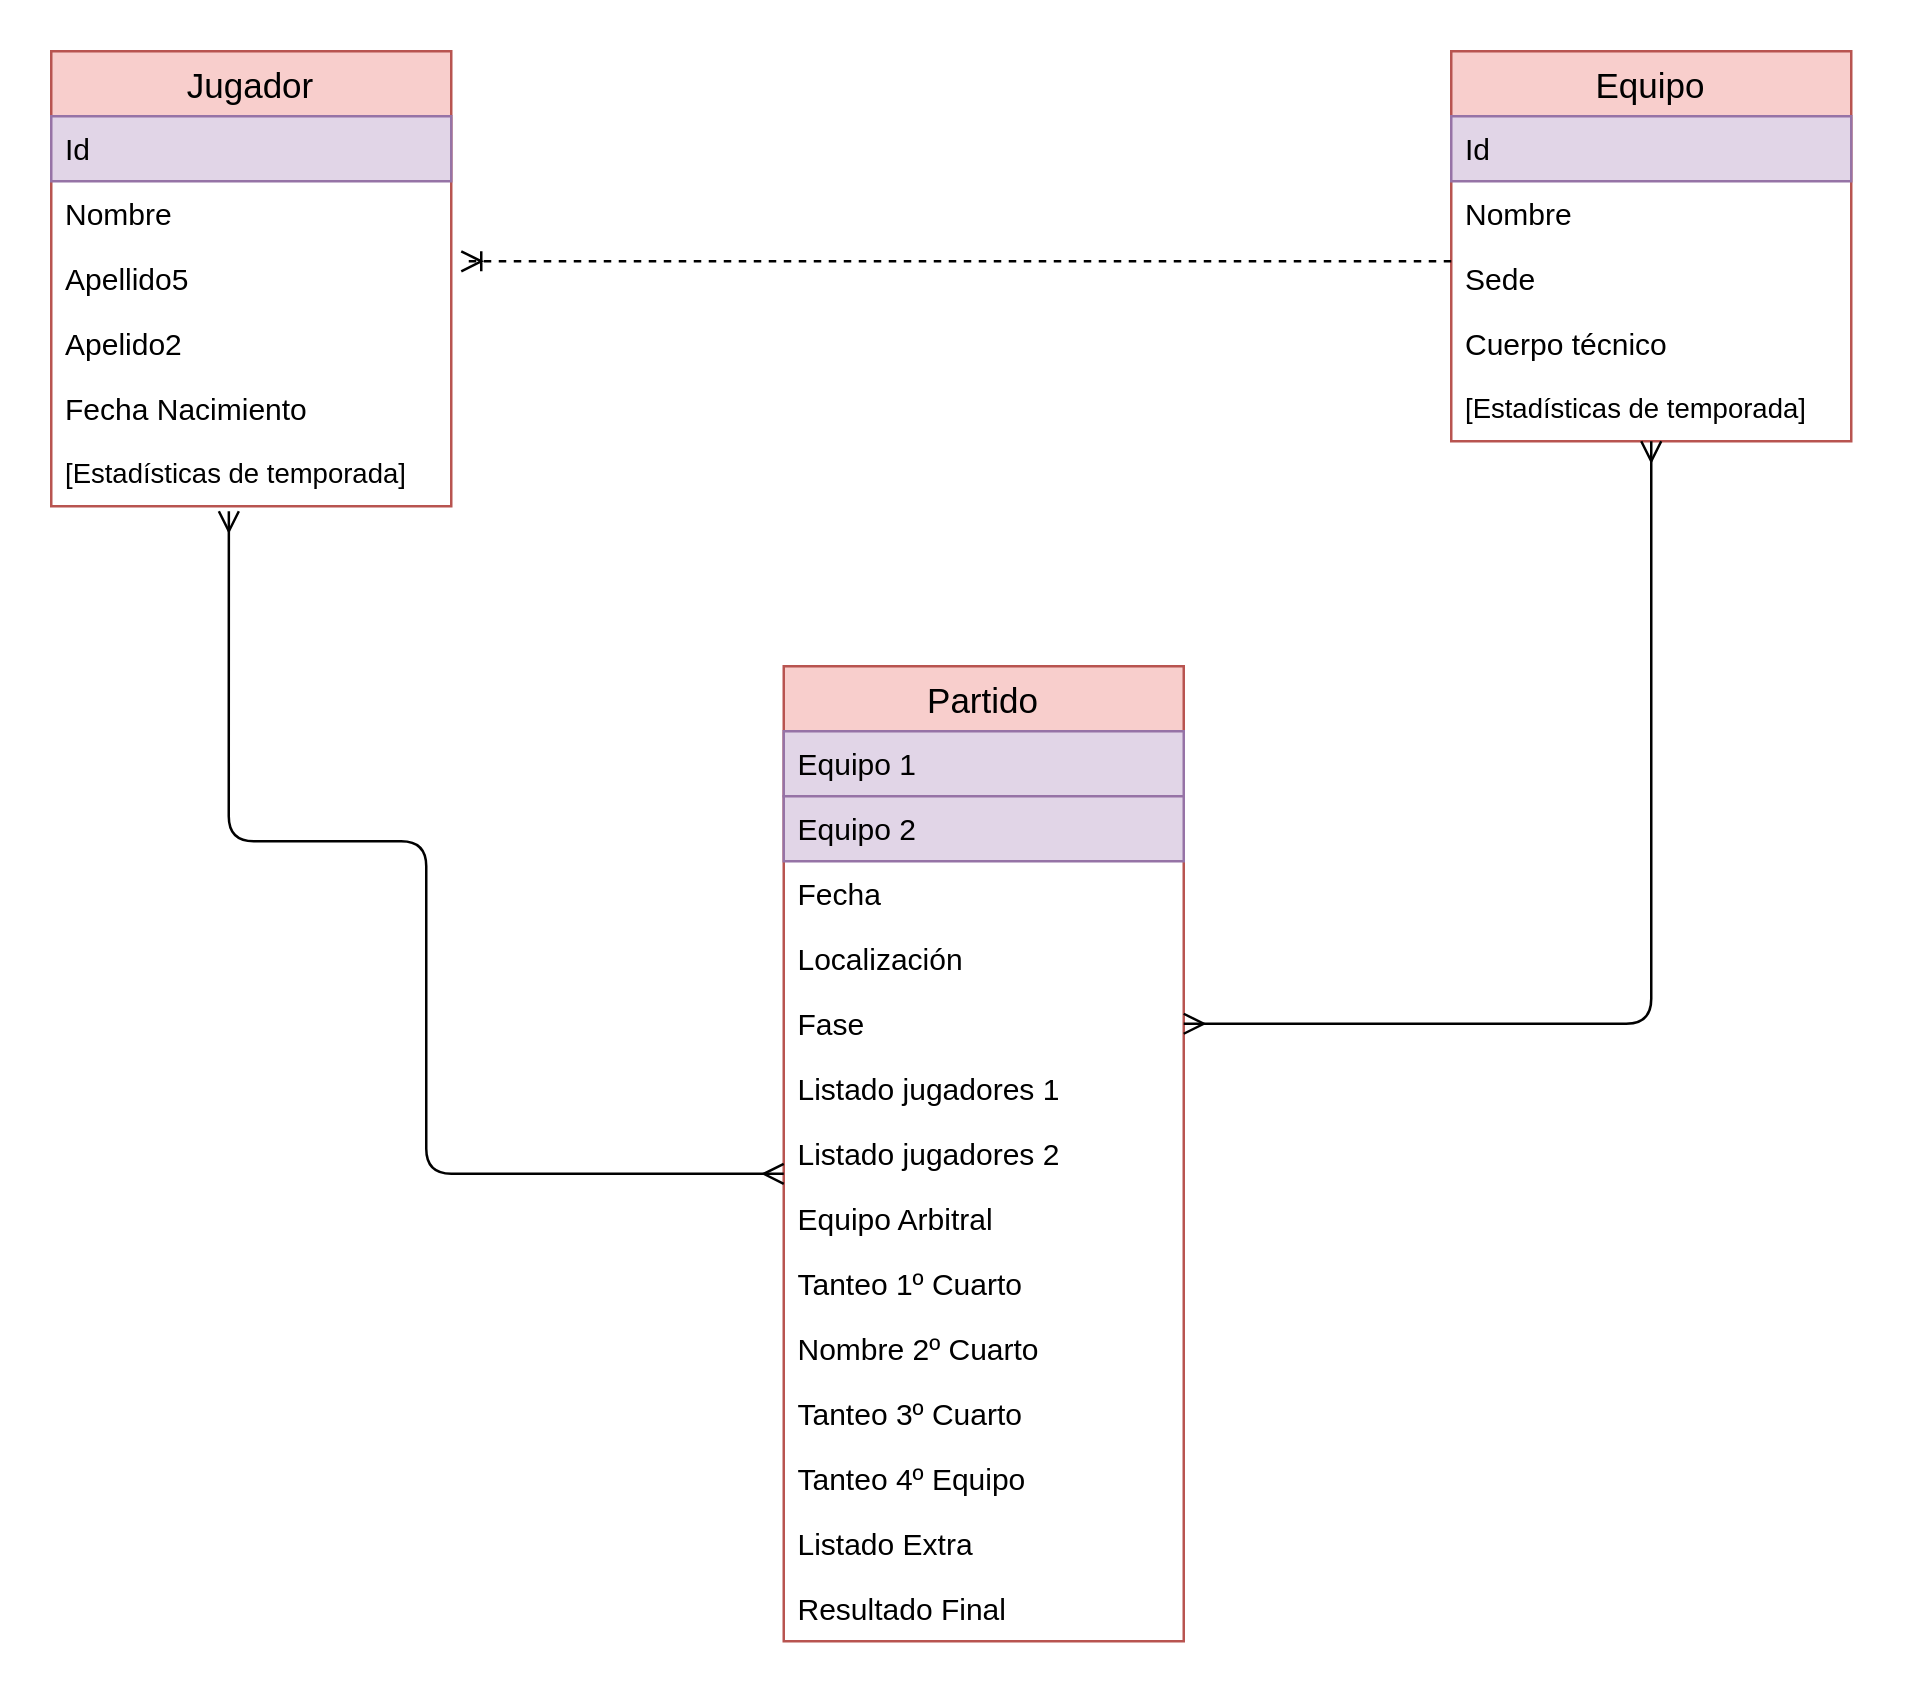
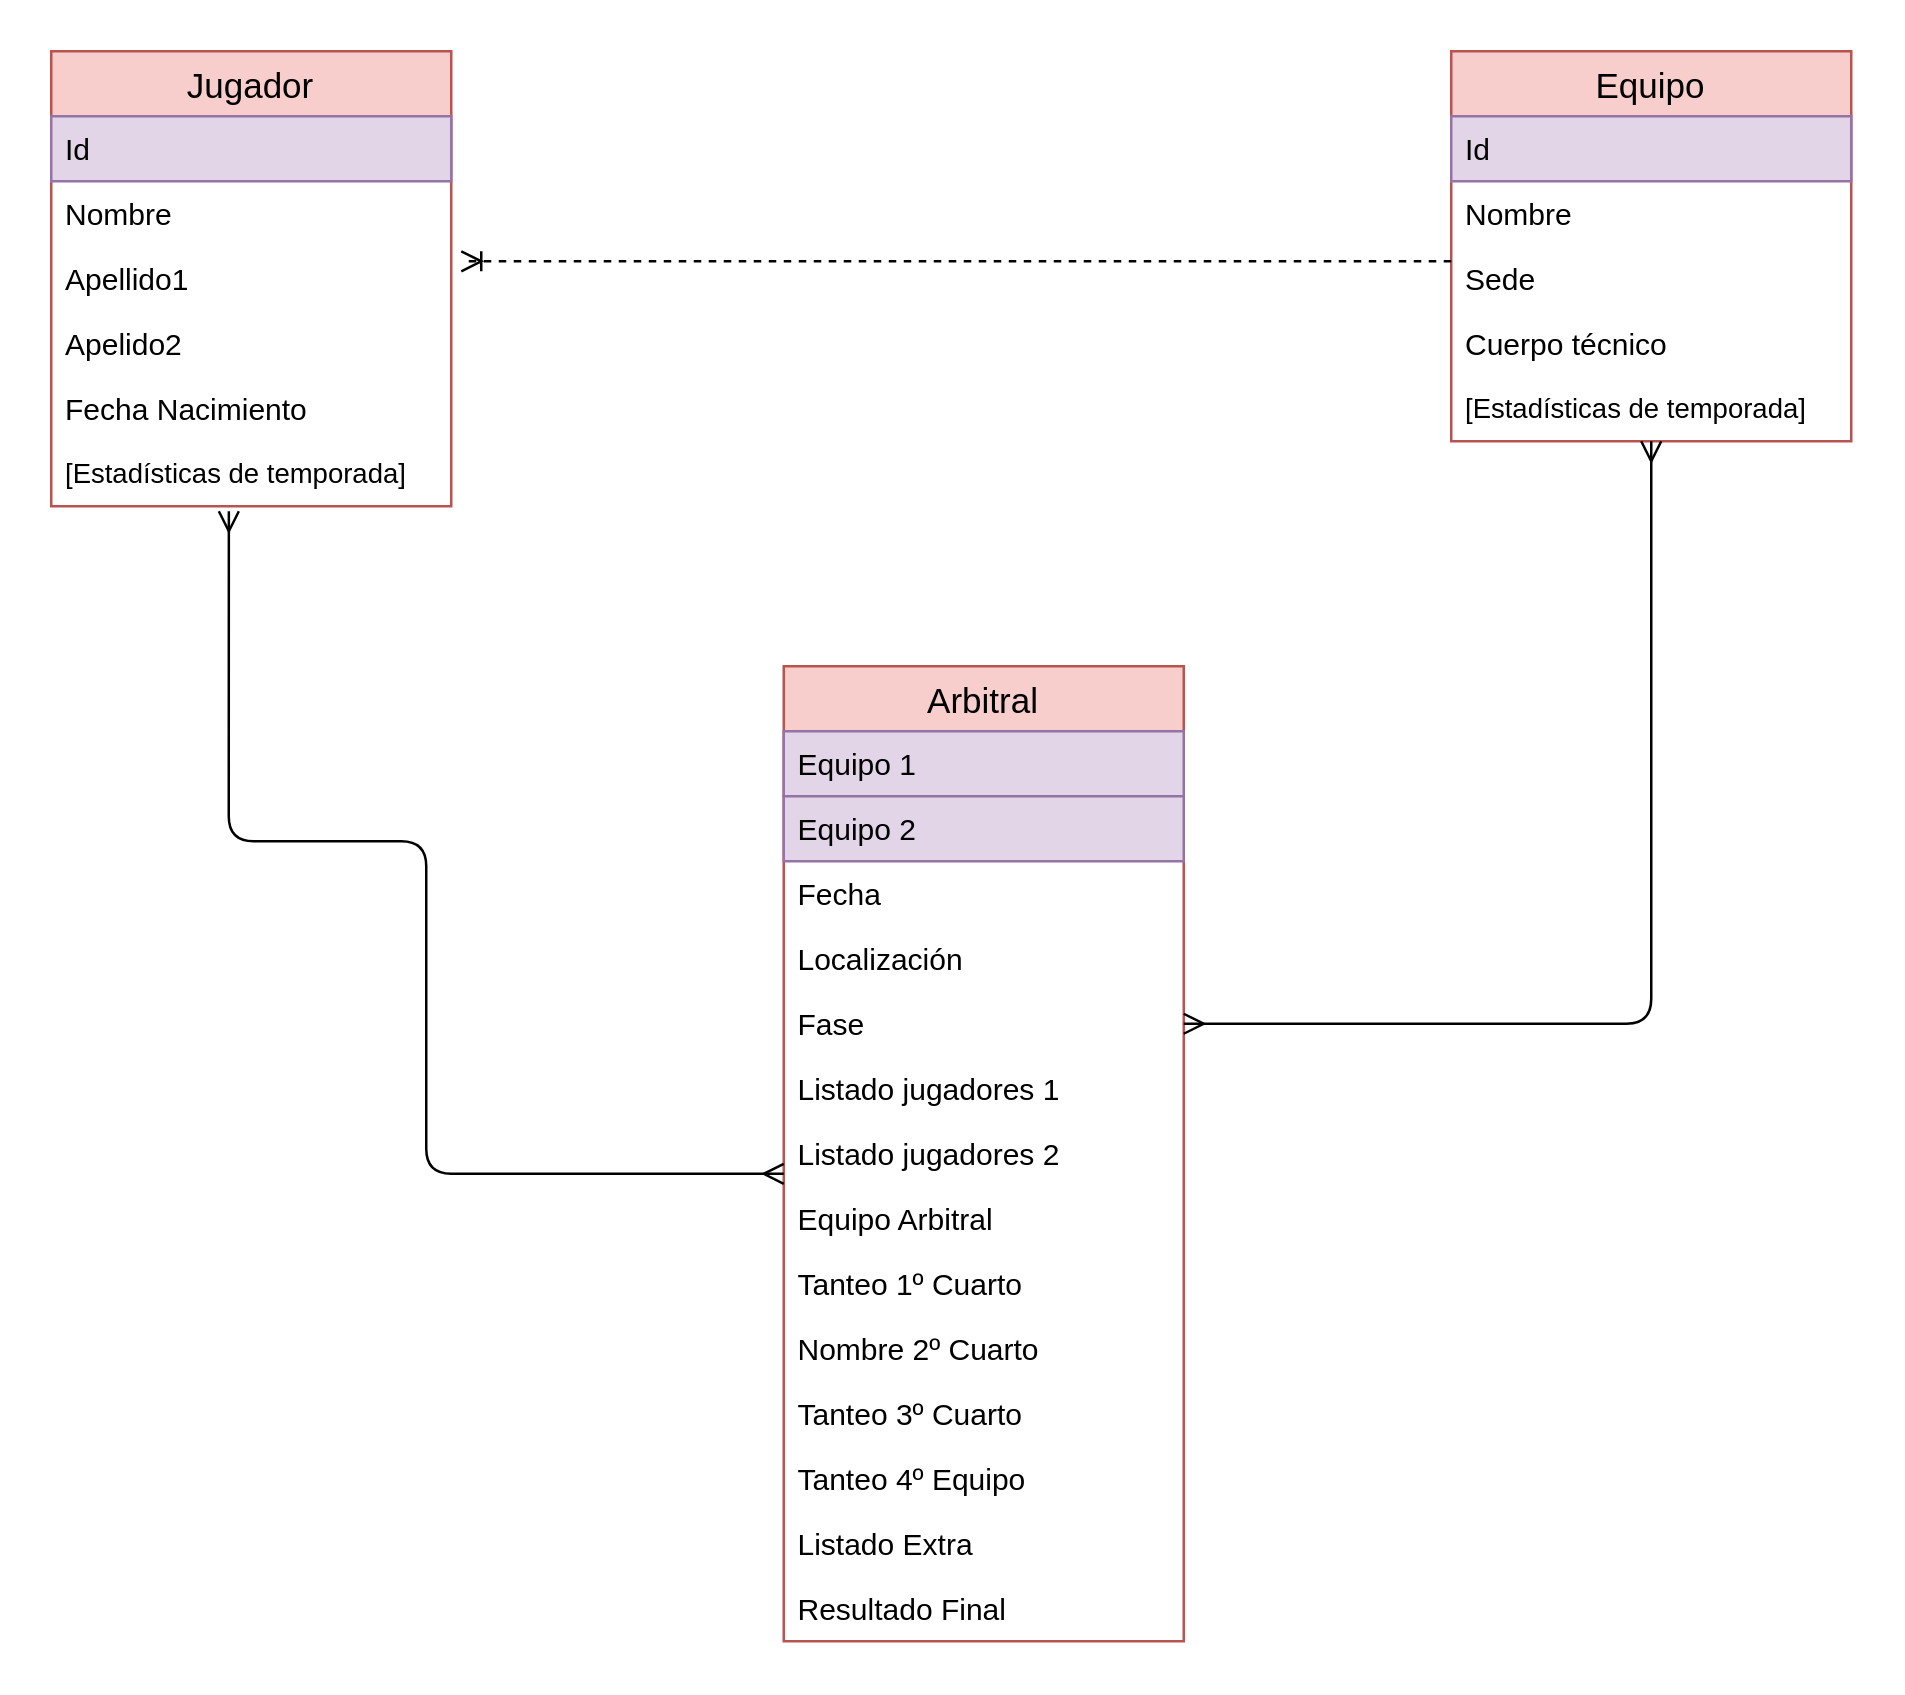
(129, 280) -> (129, 280)
(983, 701) -> (983, 701)
